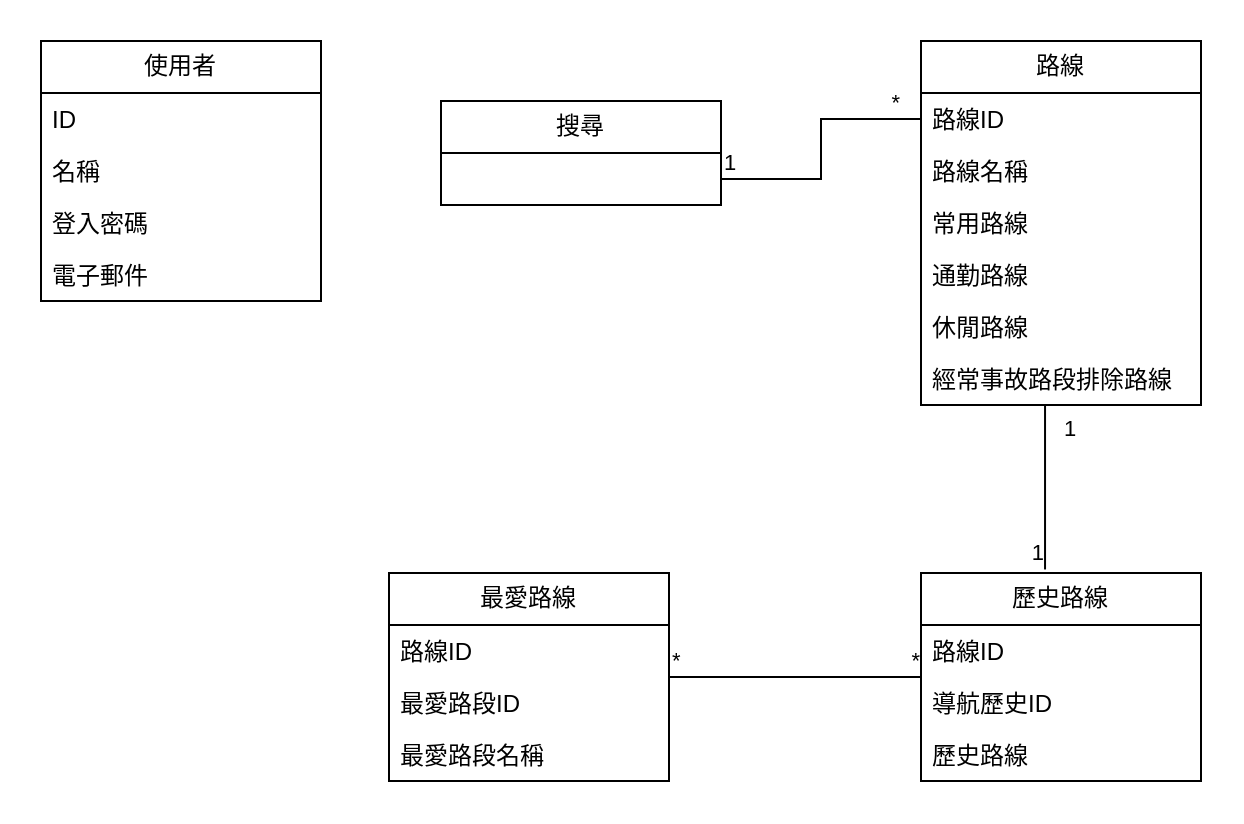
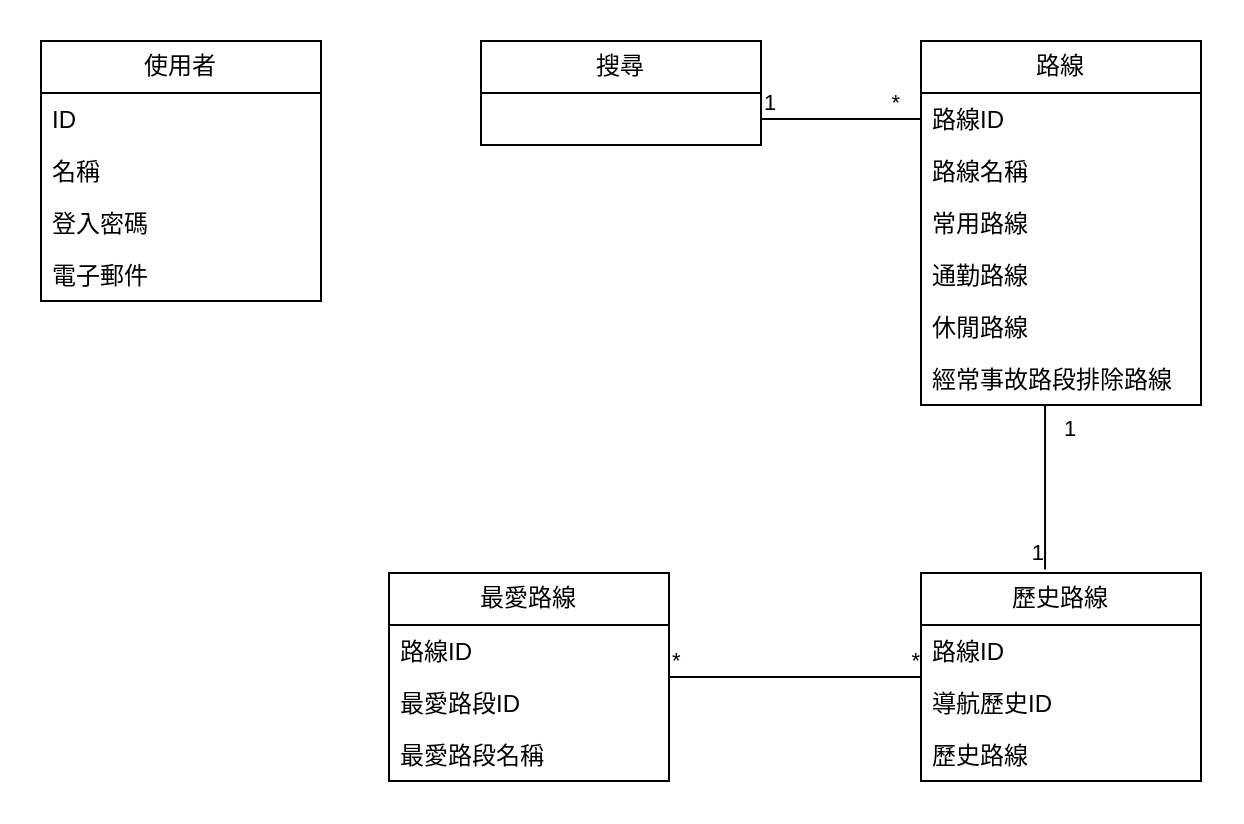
(581, 153) -> (621, 93)
